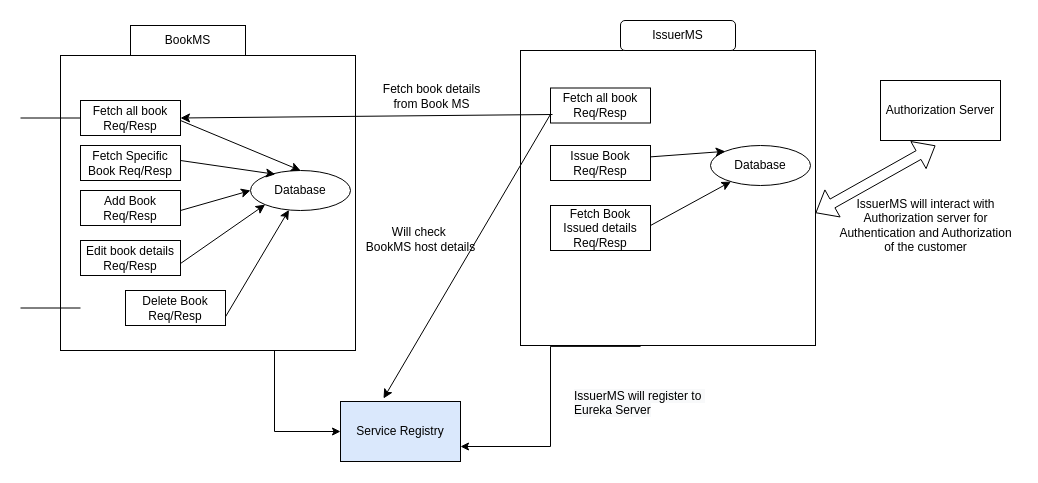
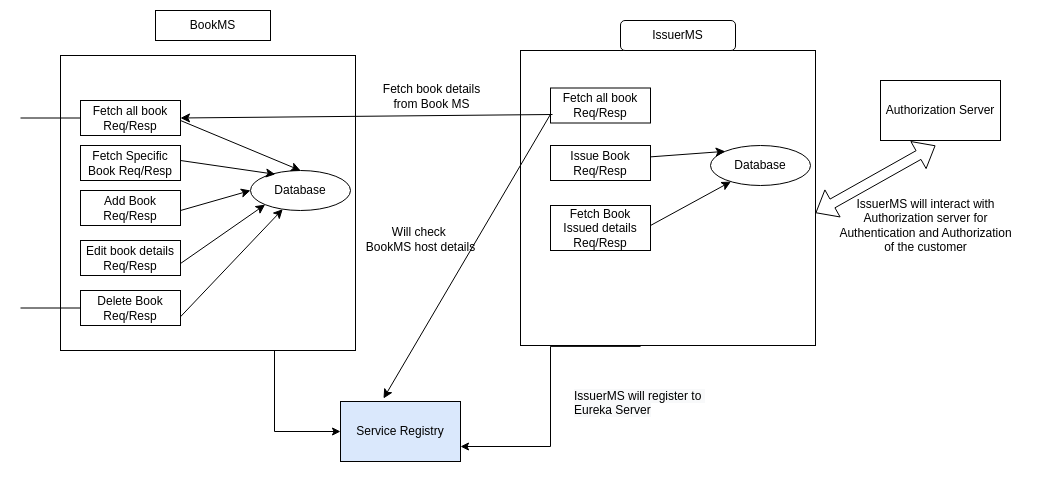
(188, 41) -> (213, 26)
(176, 308) -> (131, 308)
